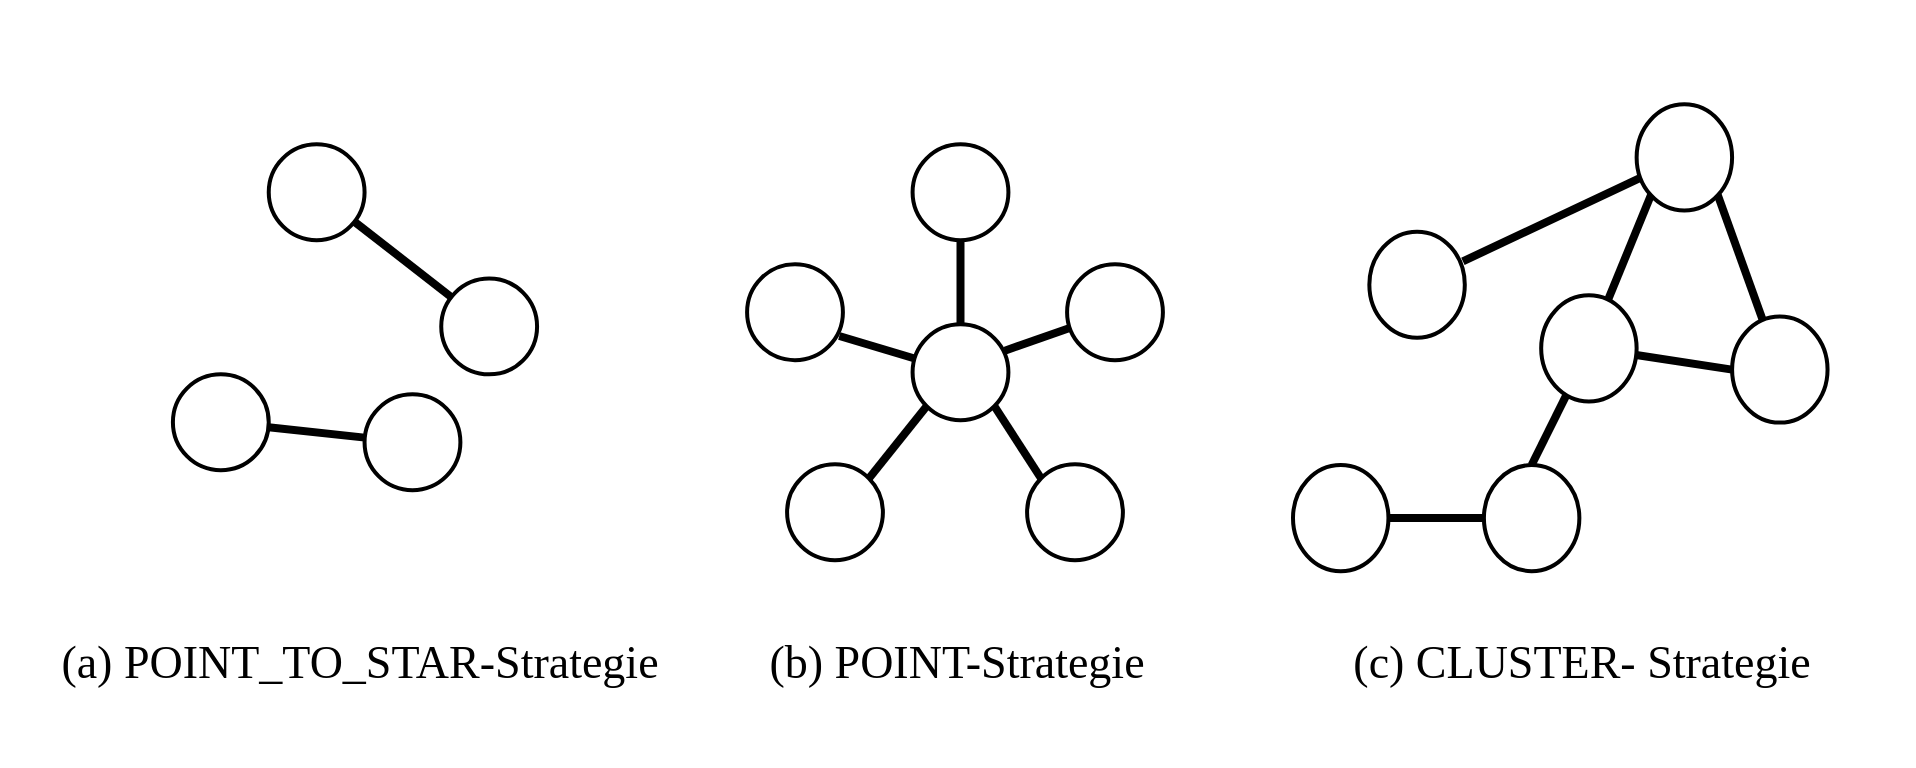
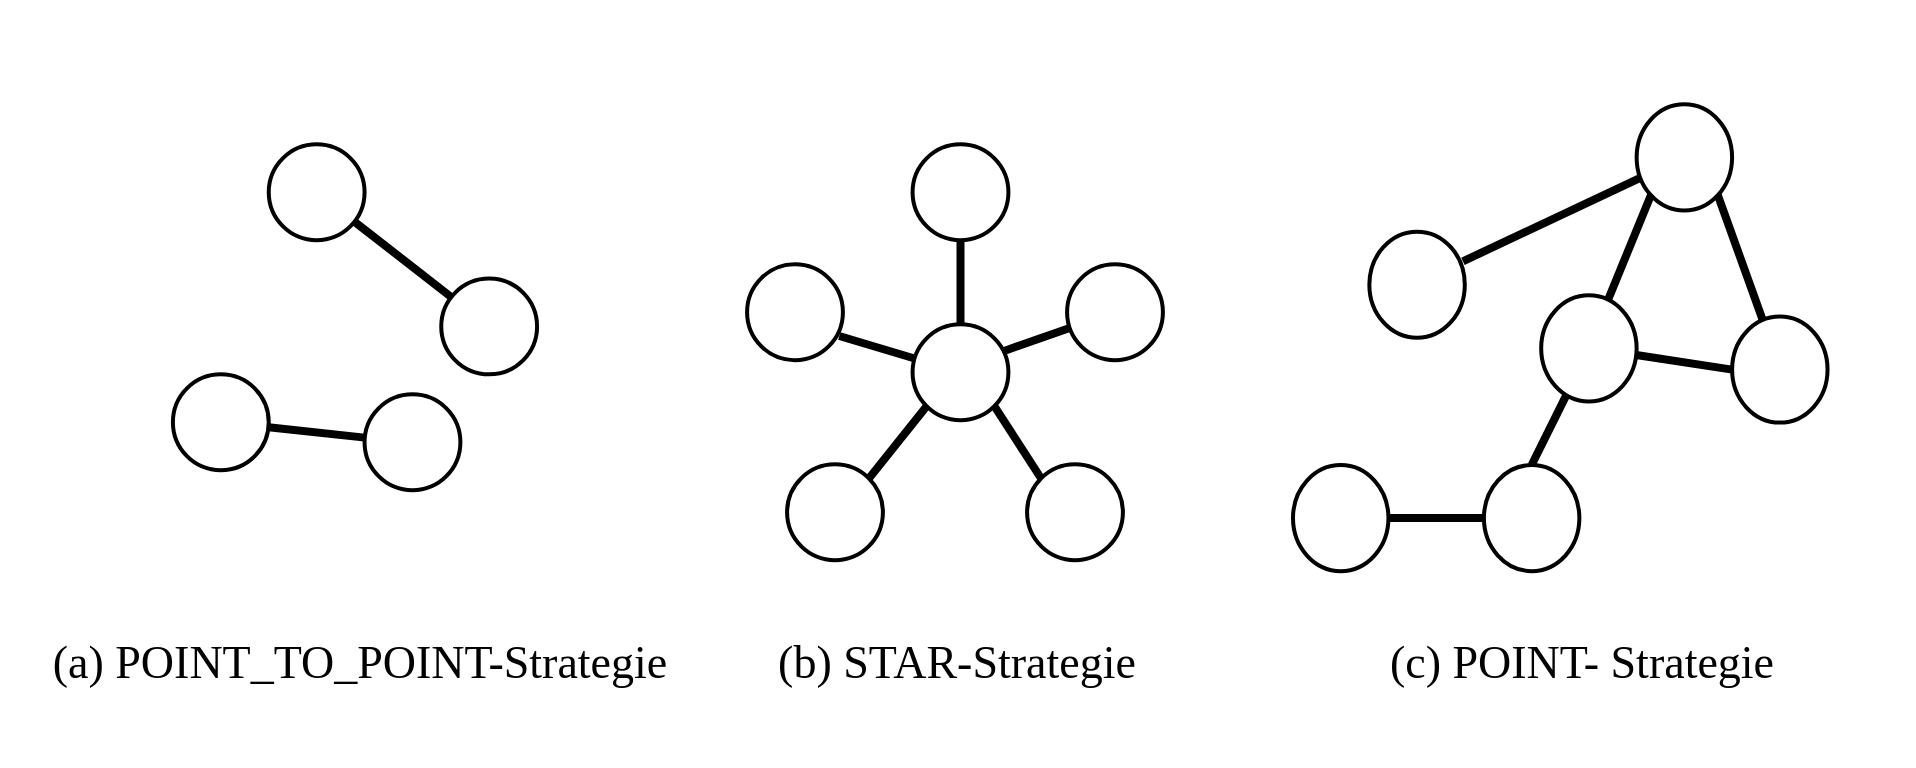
(958, 665) -> (958, 665)
(1583, 665) -> (1583, 665)
(361, 692) -> (361, 692)
